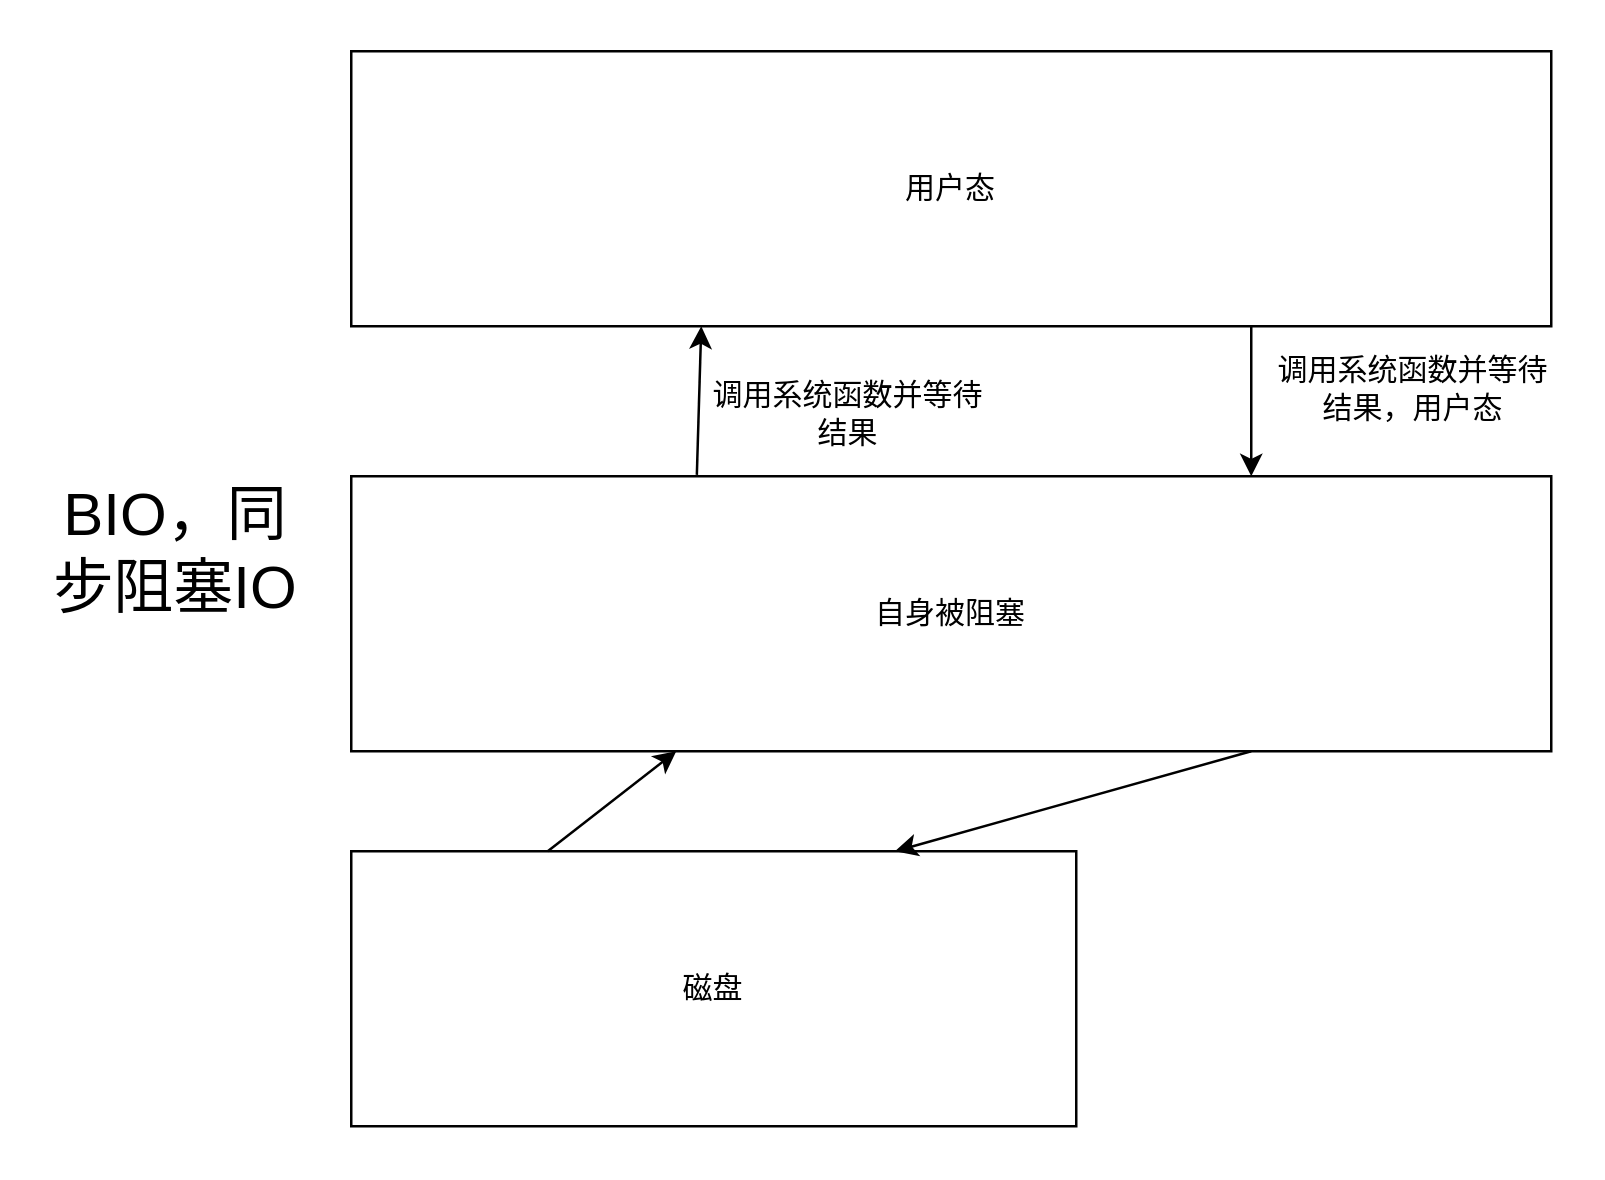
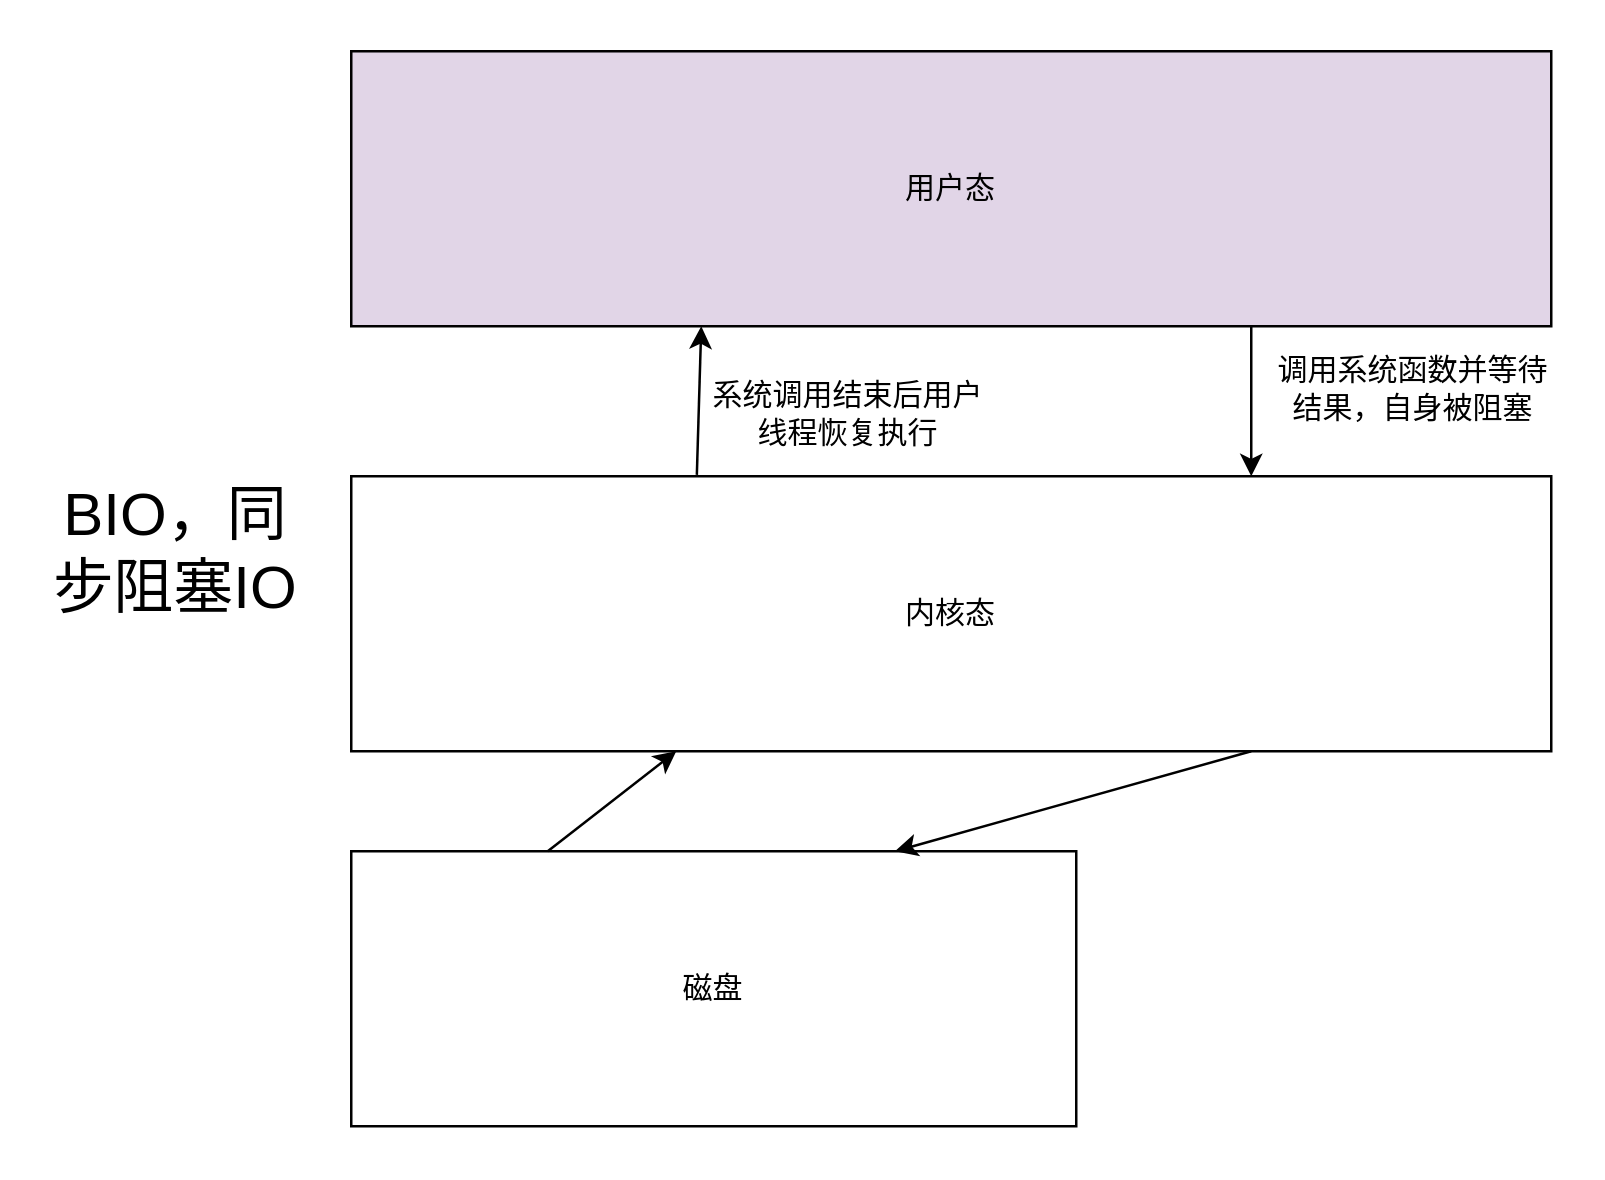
(951, 189) -> (951, 189)
(1414, 389) -> (1414, 389)
(849, 414) -> (849, 414)
(951, 614) -> (951, 614)
